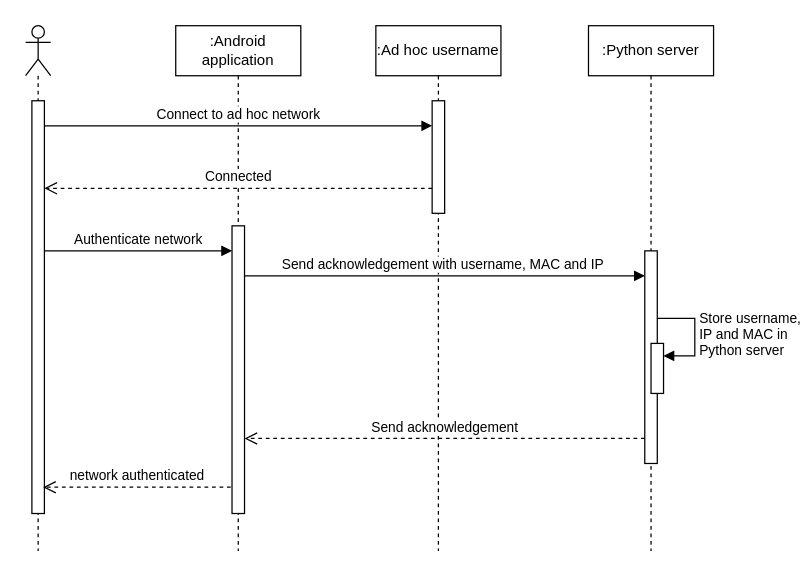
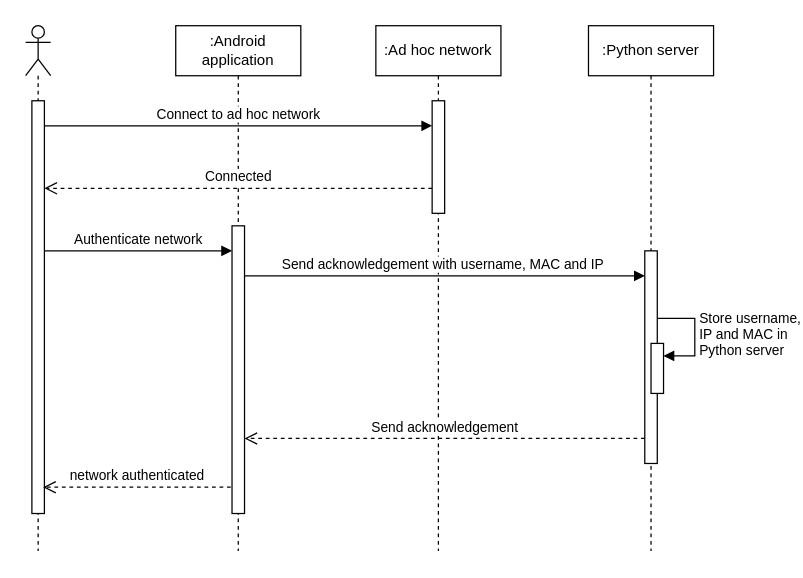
(438, 51) -> (438, 51)
